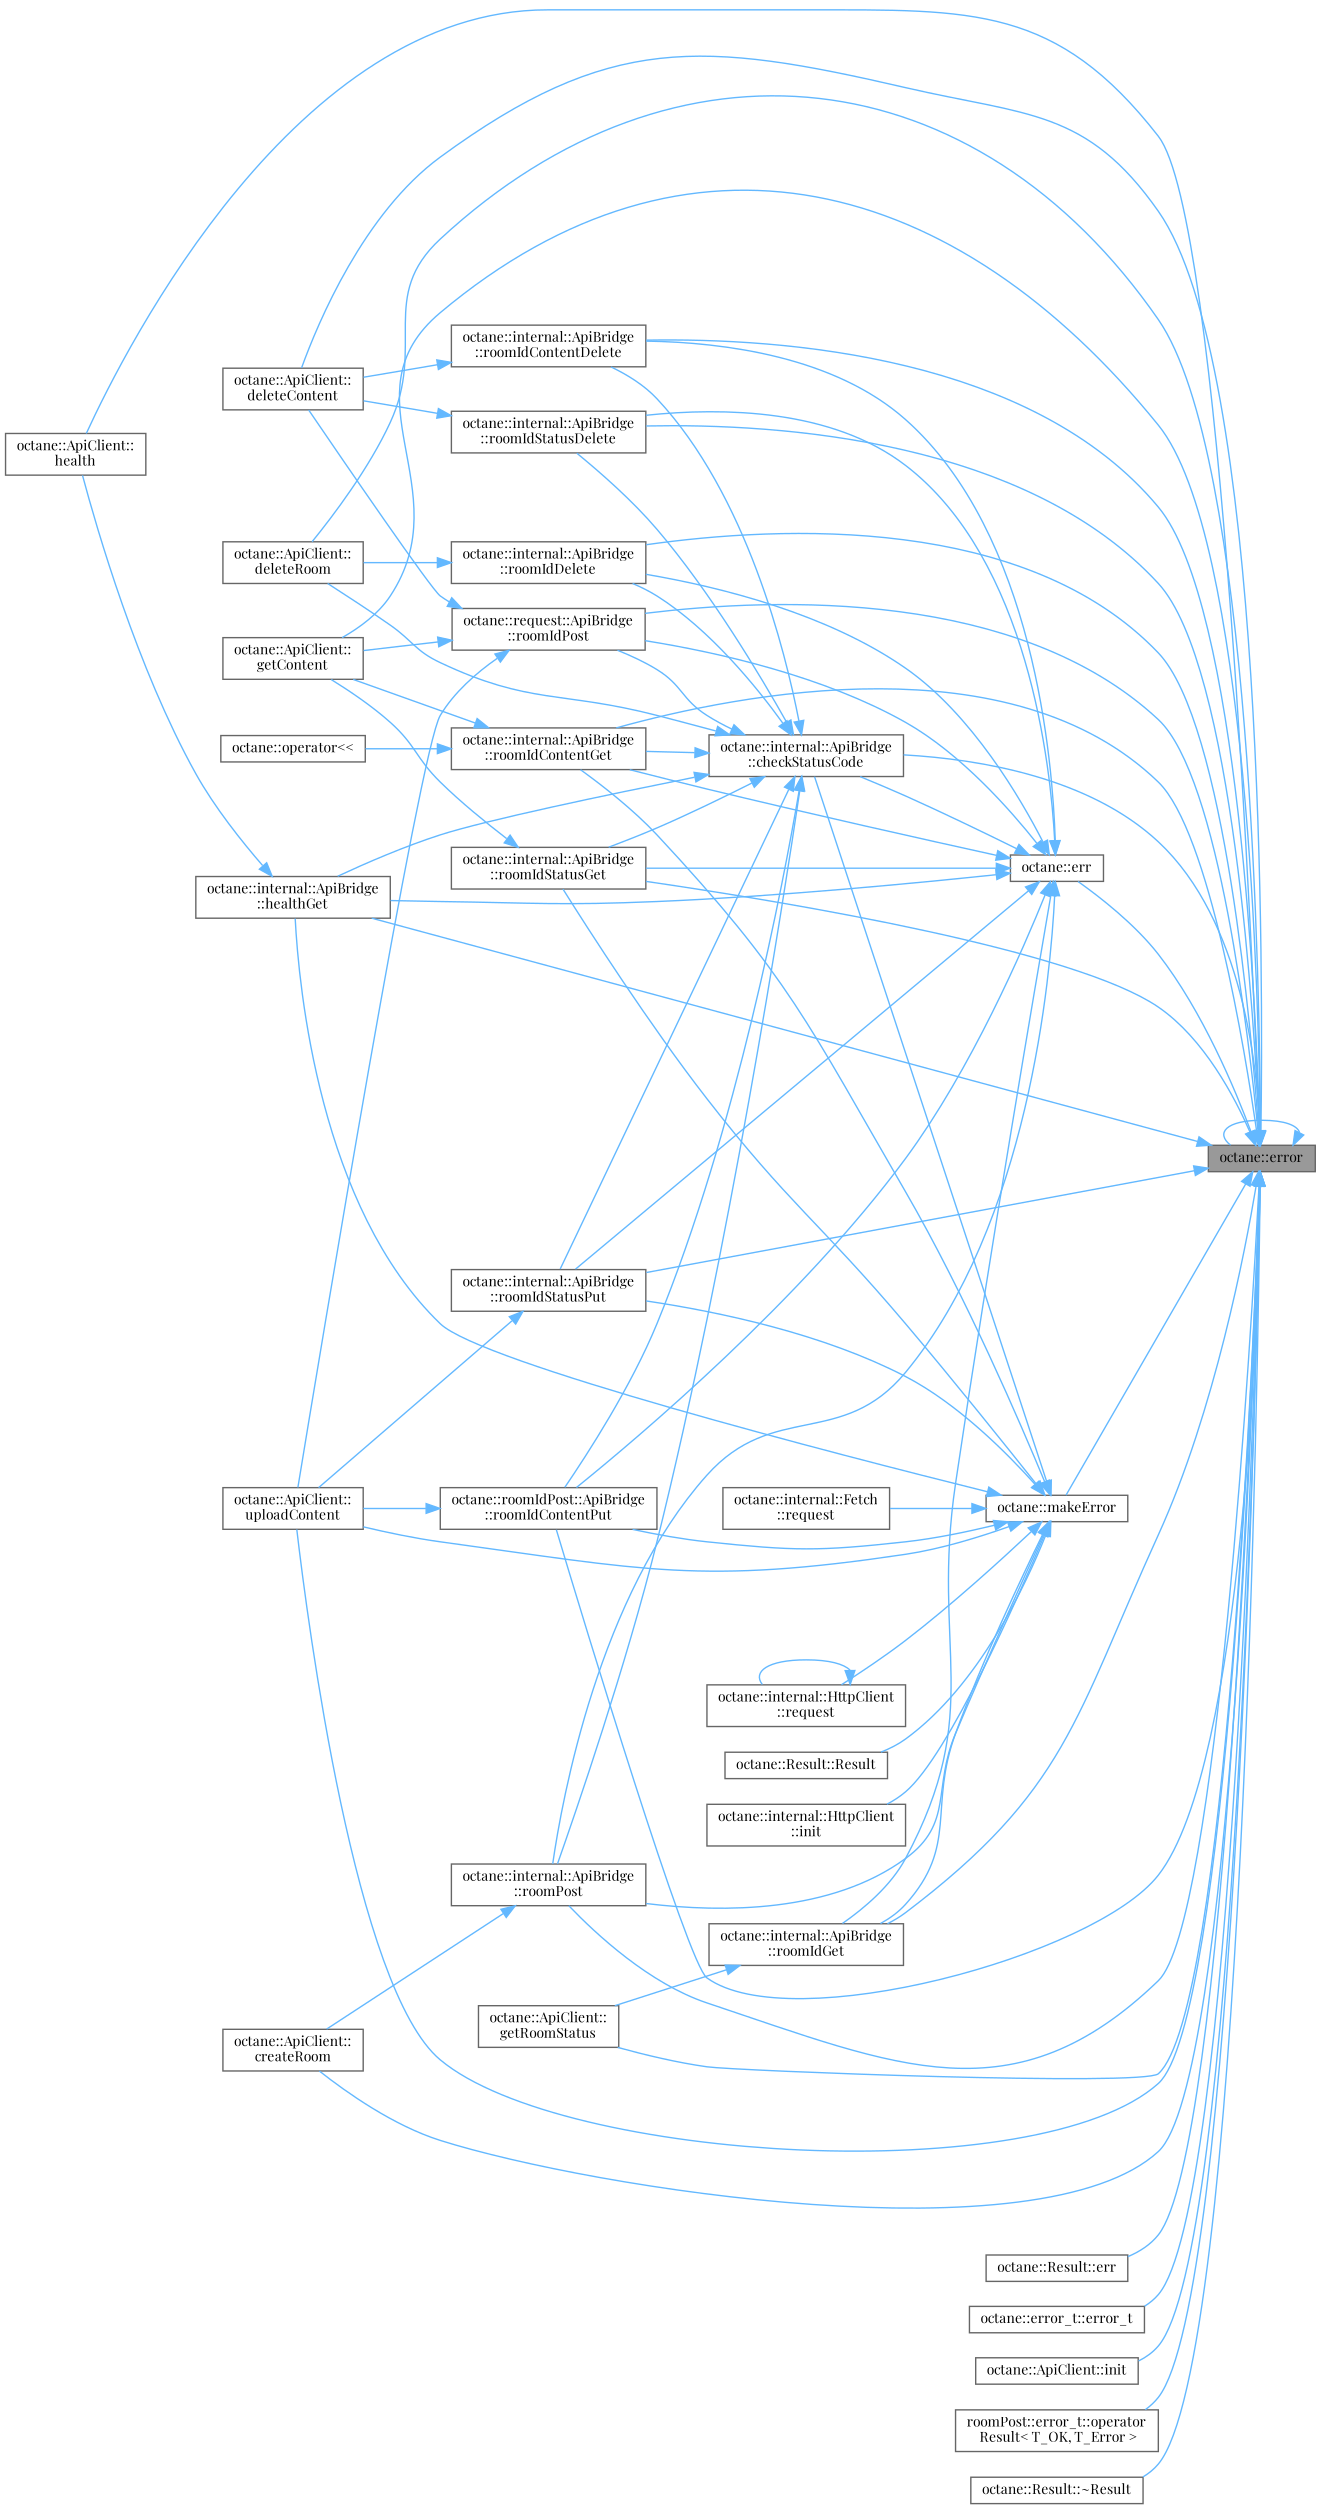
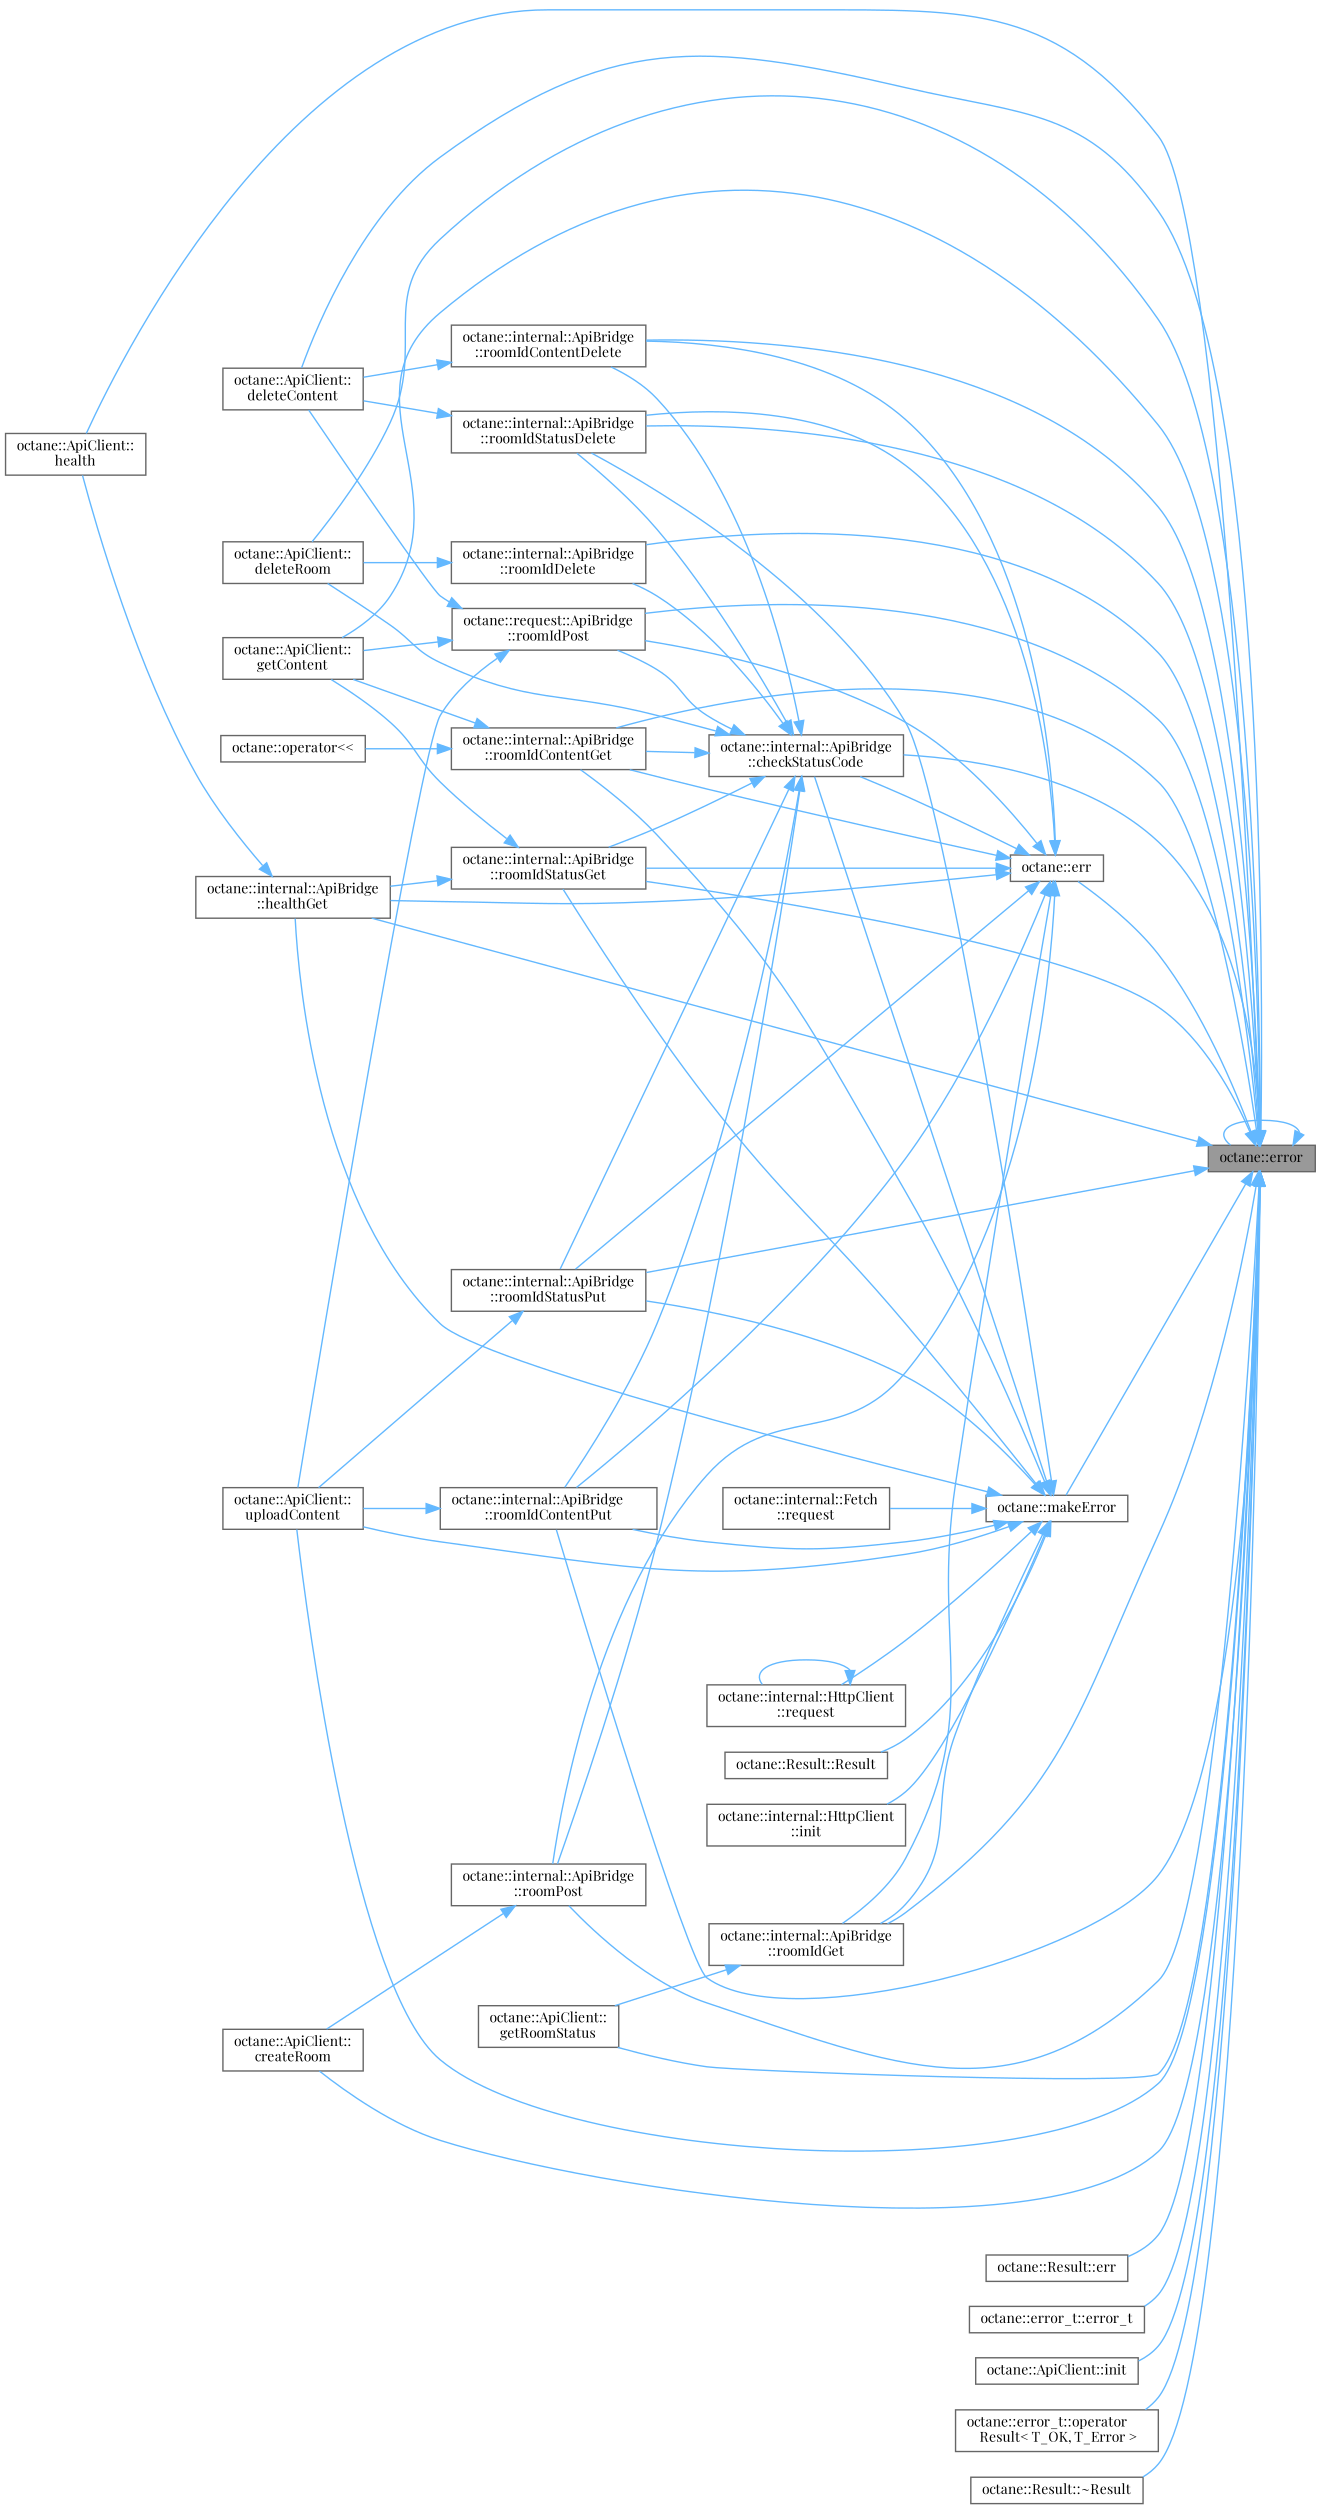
(882, 654) -> none
(513, 816) -> (414, 884)
(549, 1508) -> (549, 1508)
(925, 1839) -> (951, 894)
(1057, 2431) -> (1057, 2431)
